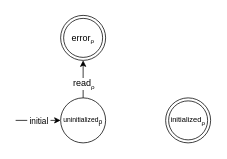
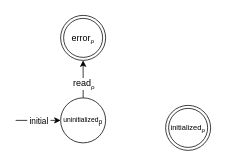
(188, 120) -> (188, 128)
